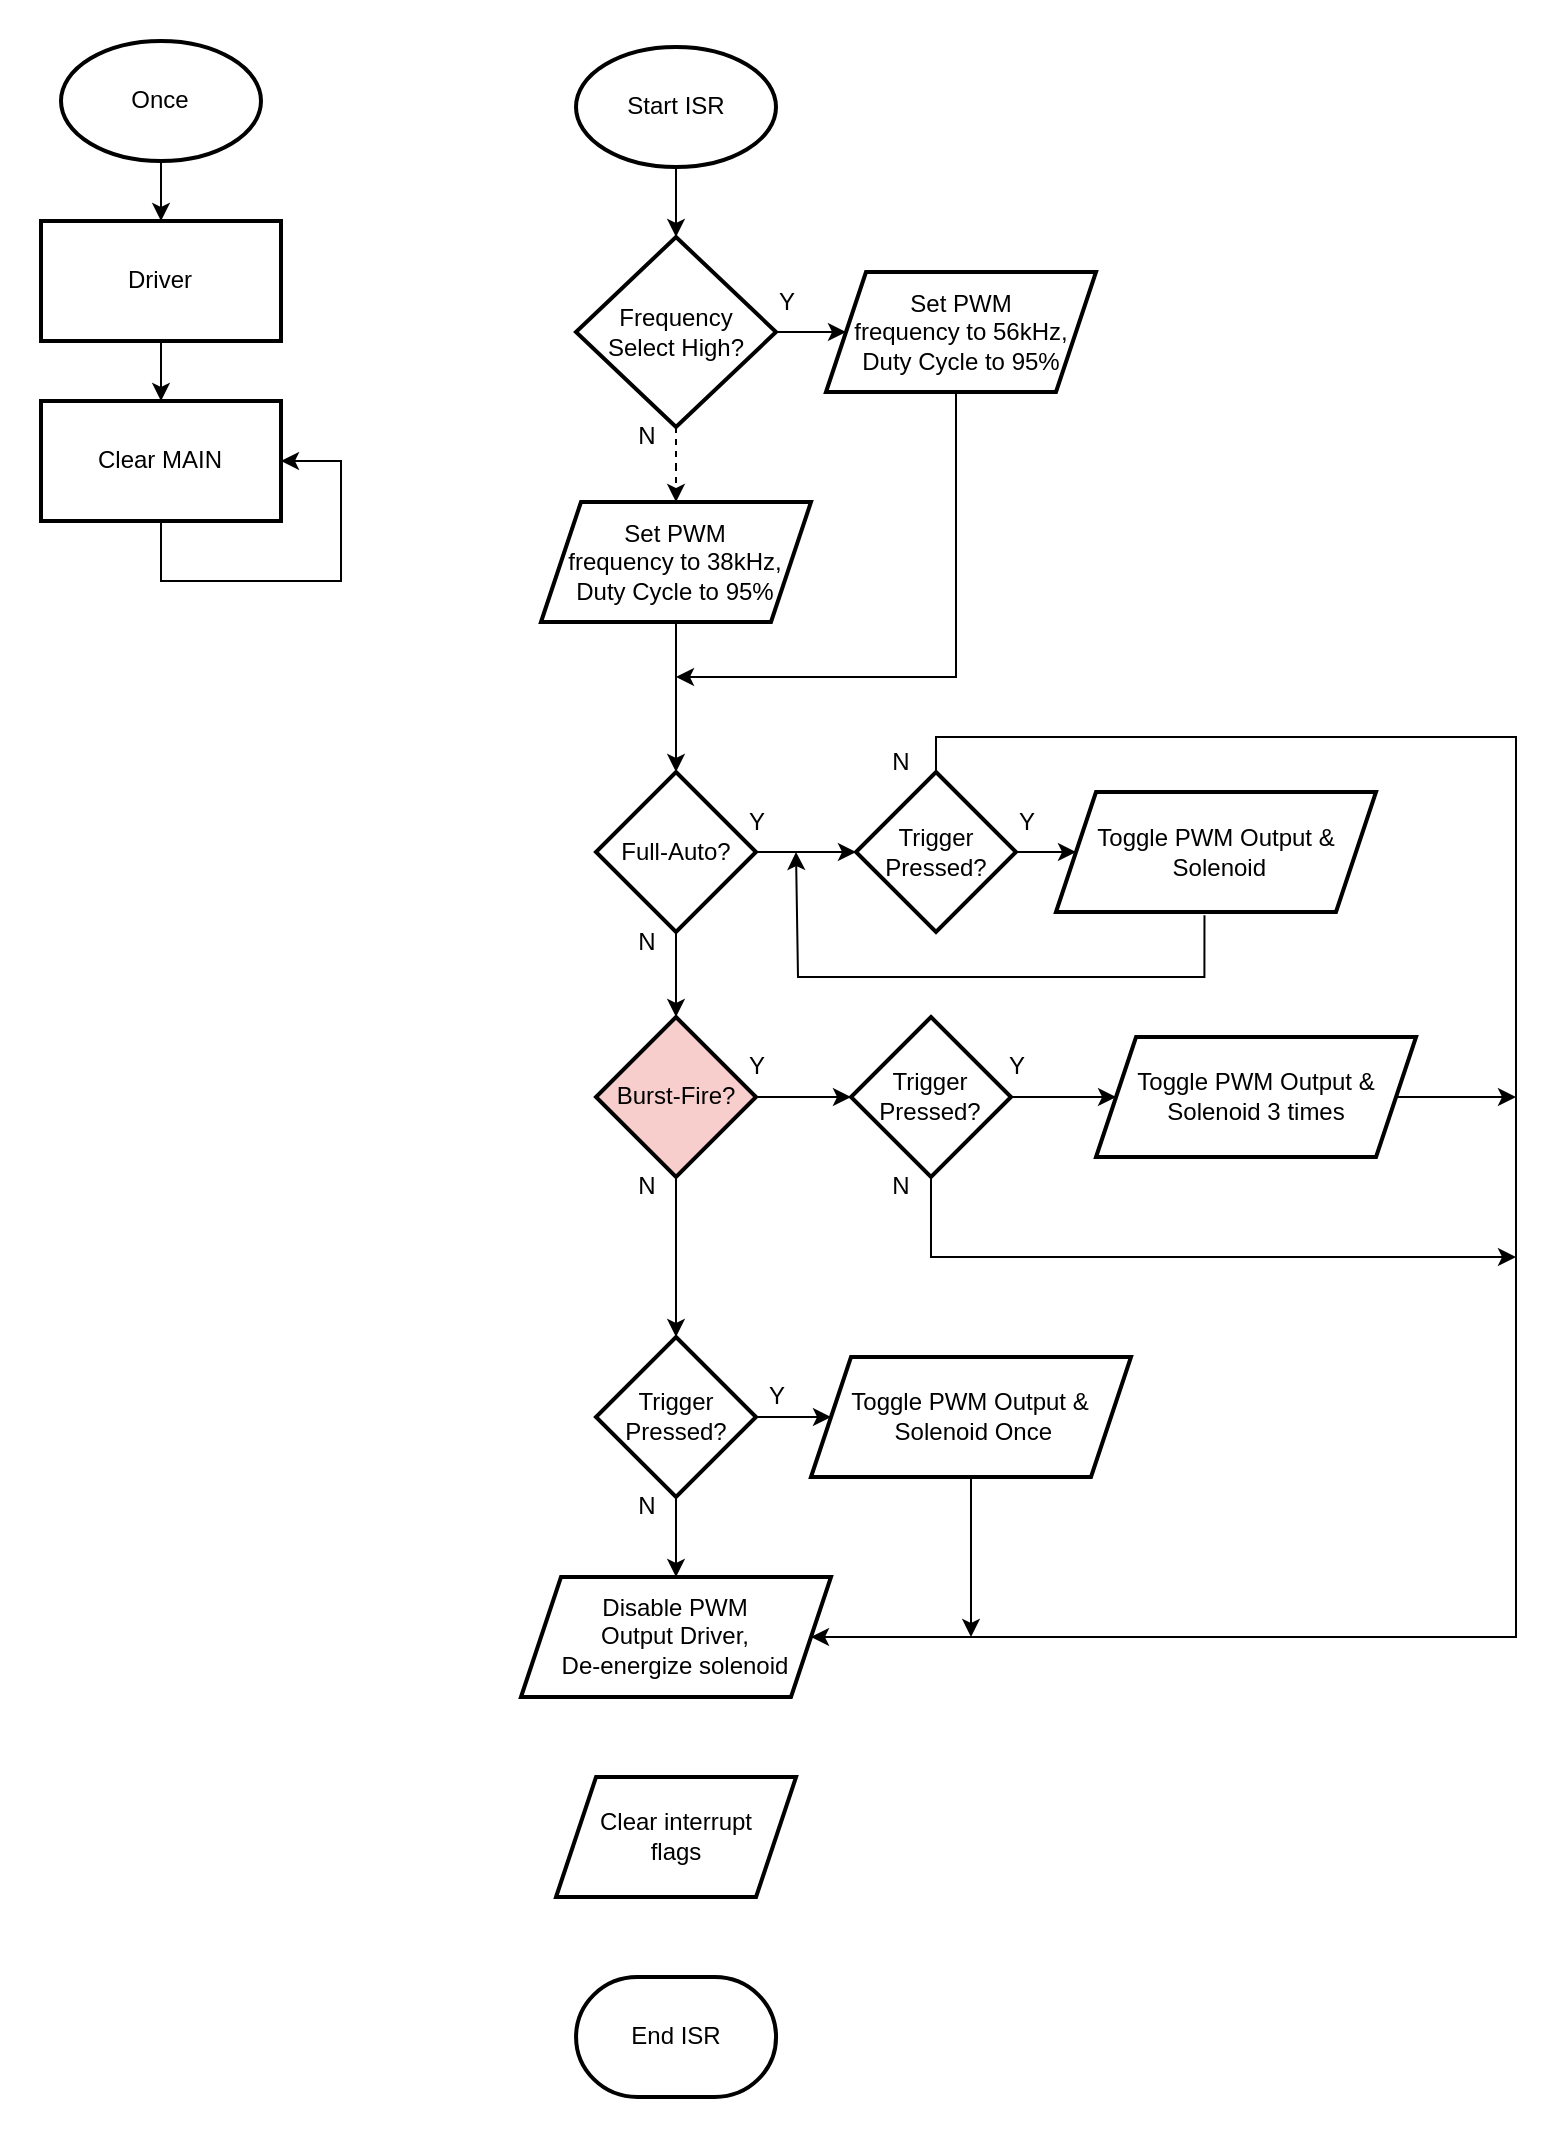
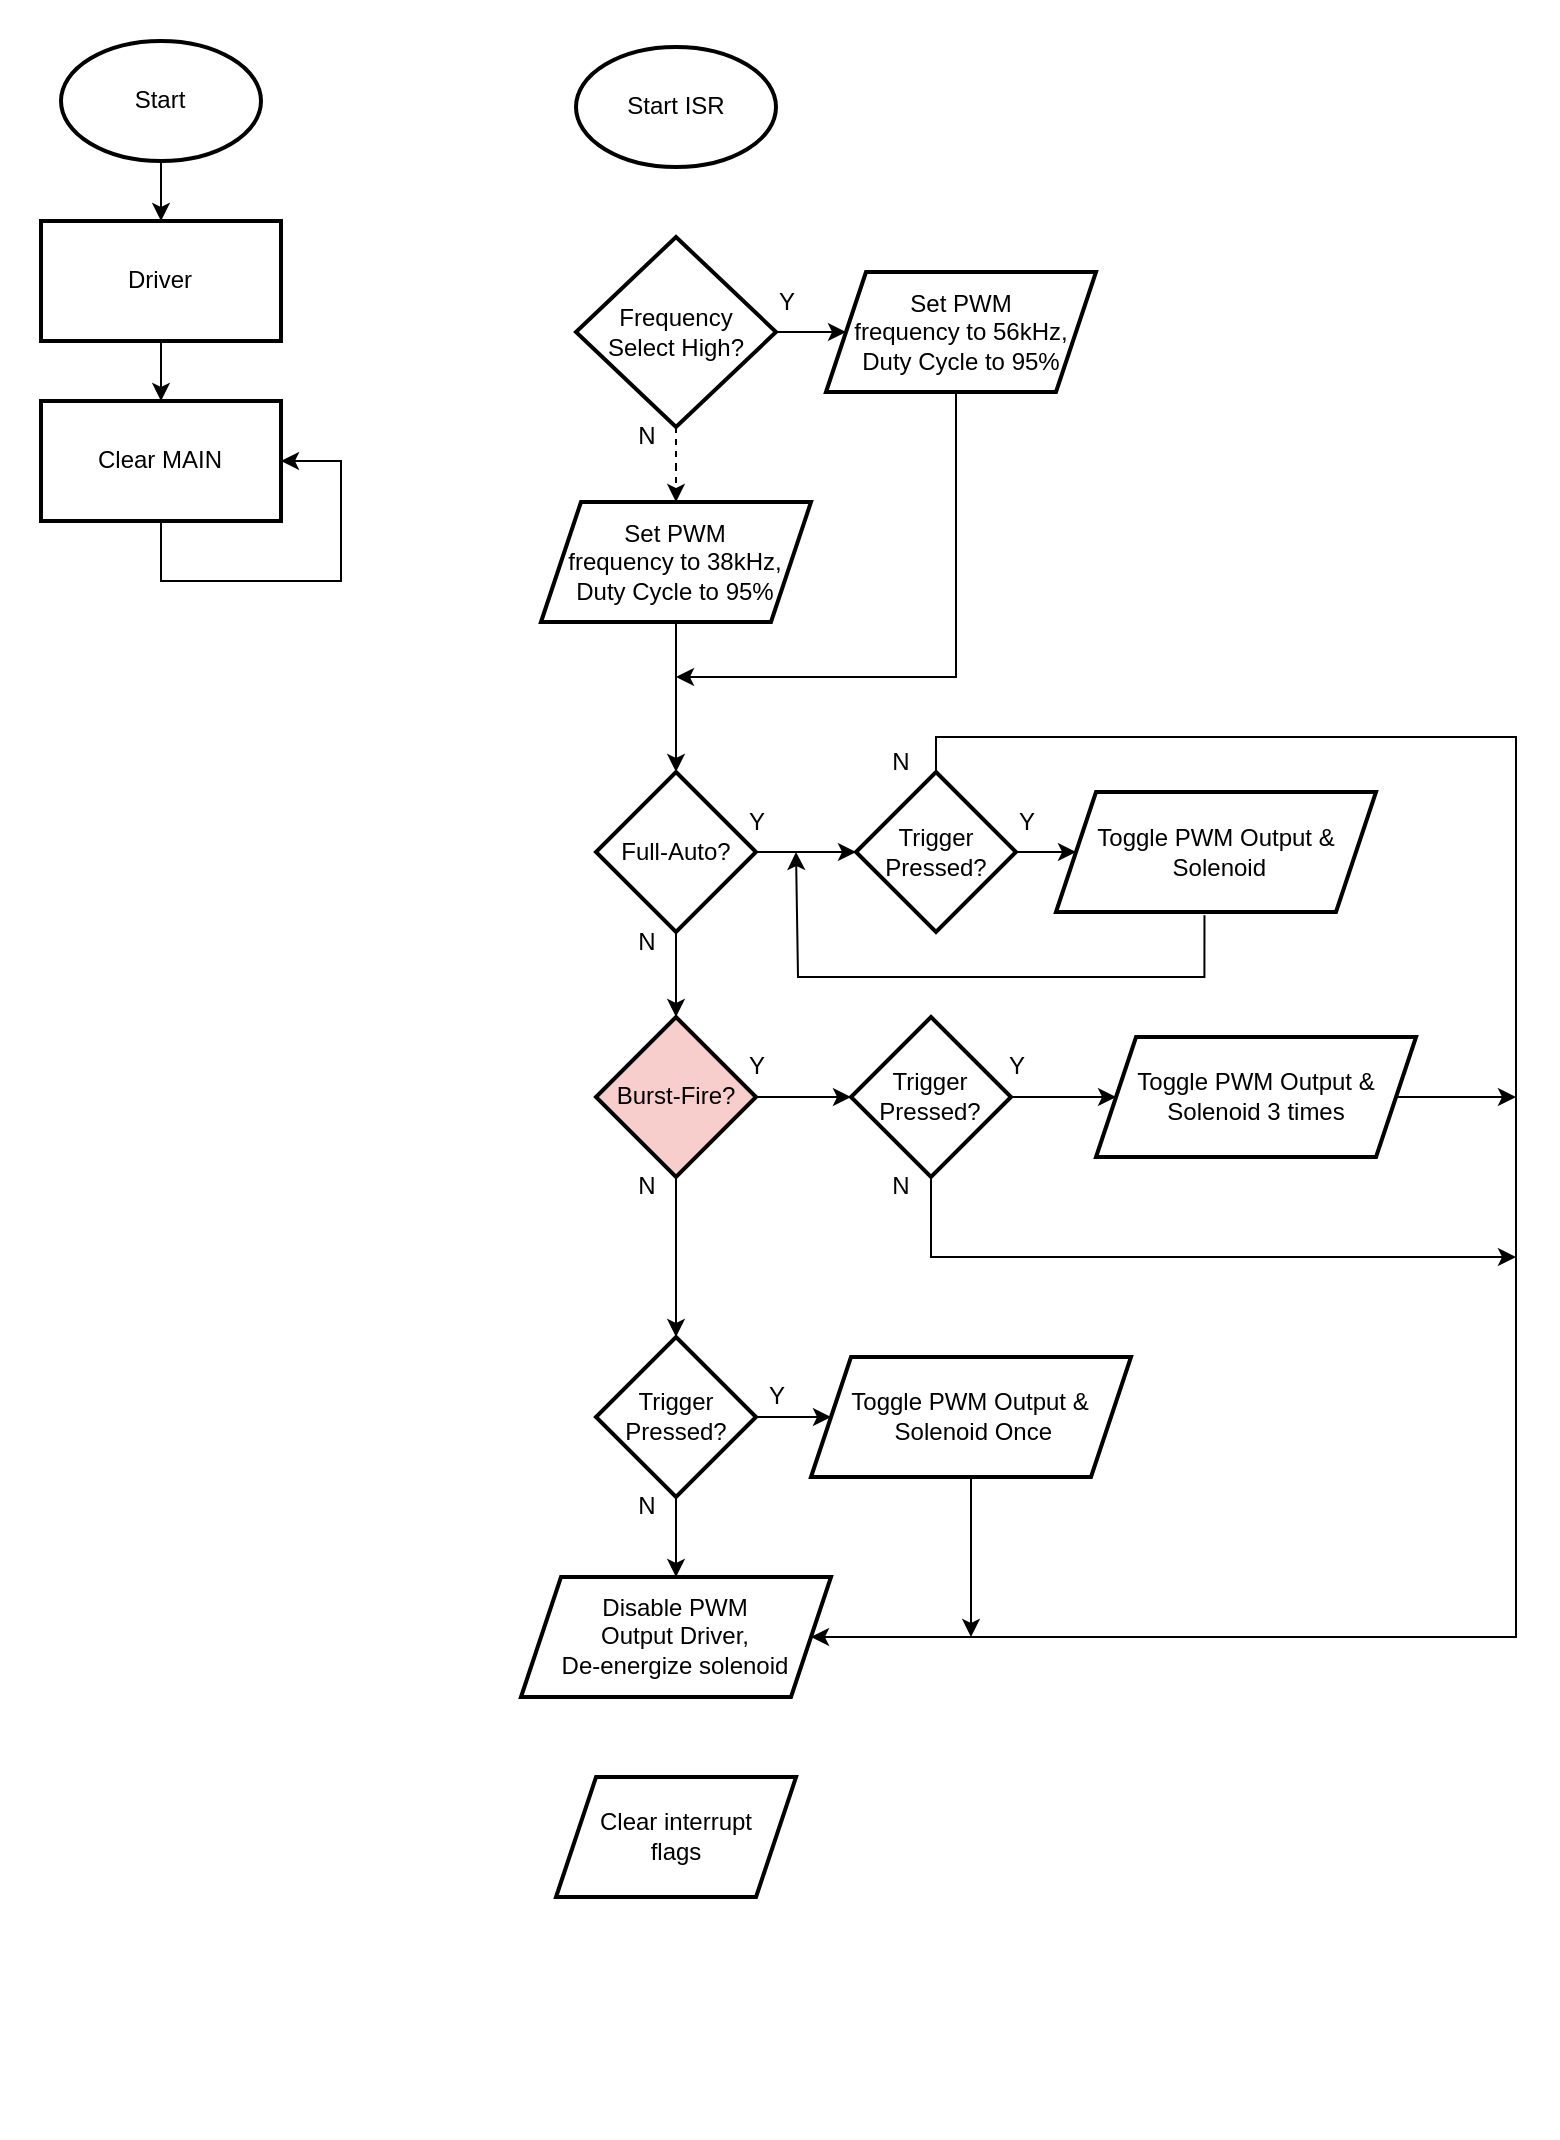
(161, 101) -> (161, 101)
(676, 205) -> none
(676, 2037) -> none
